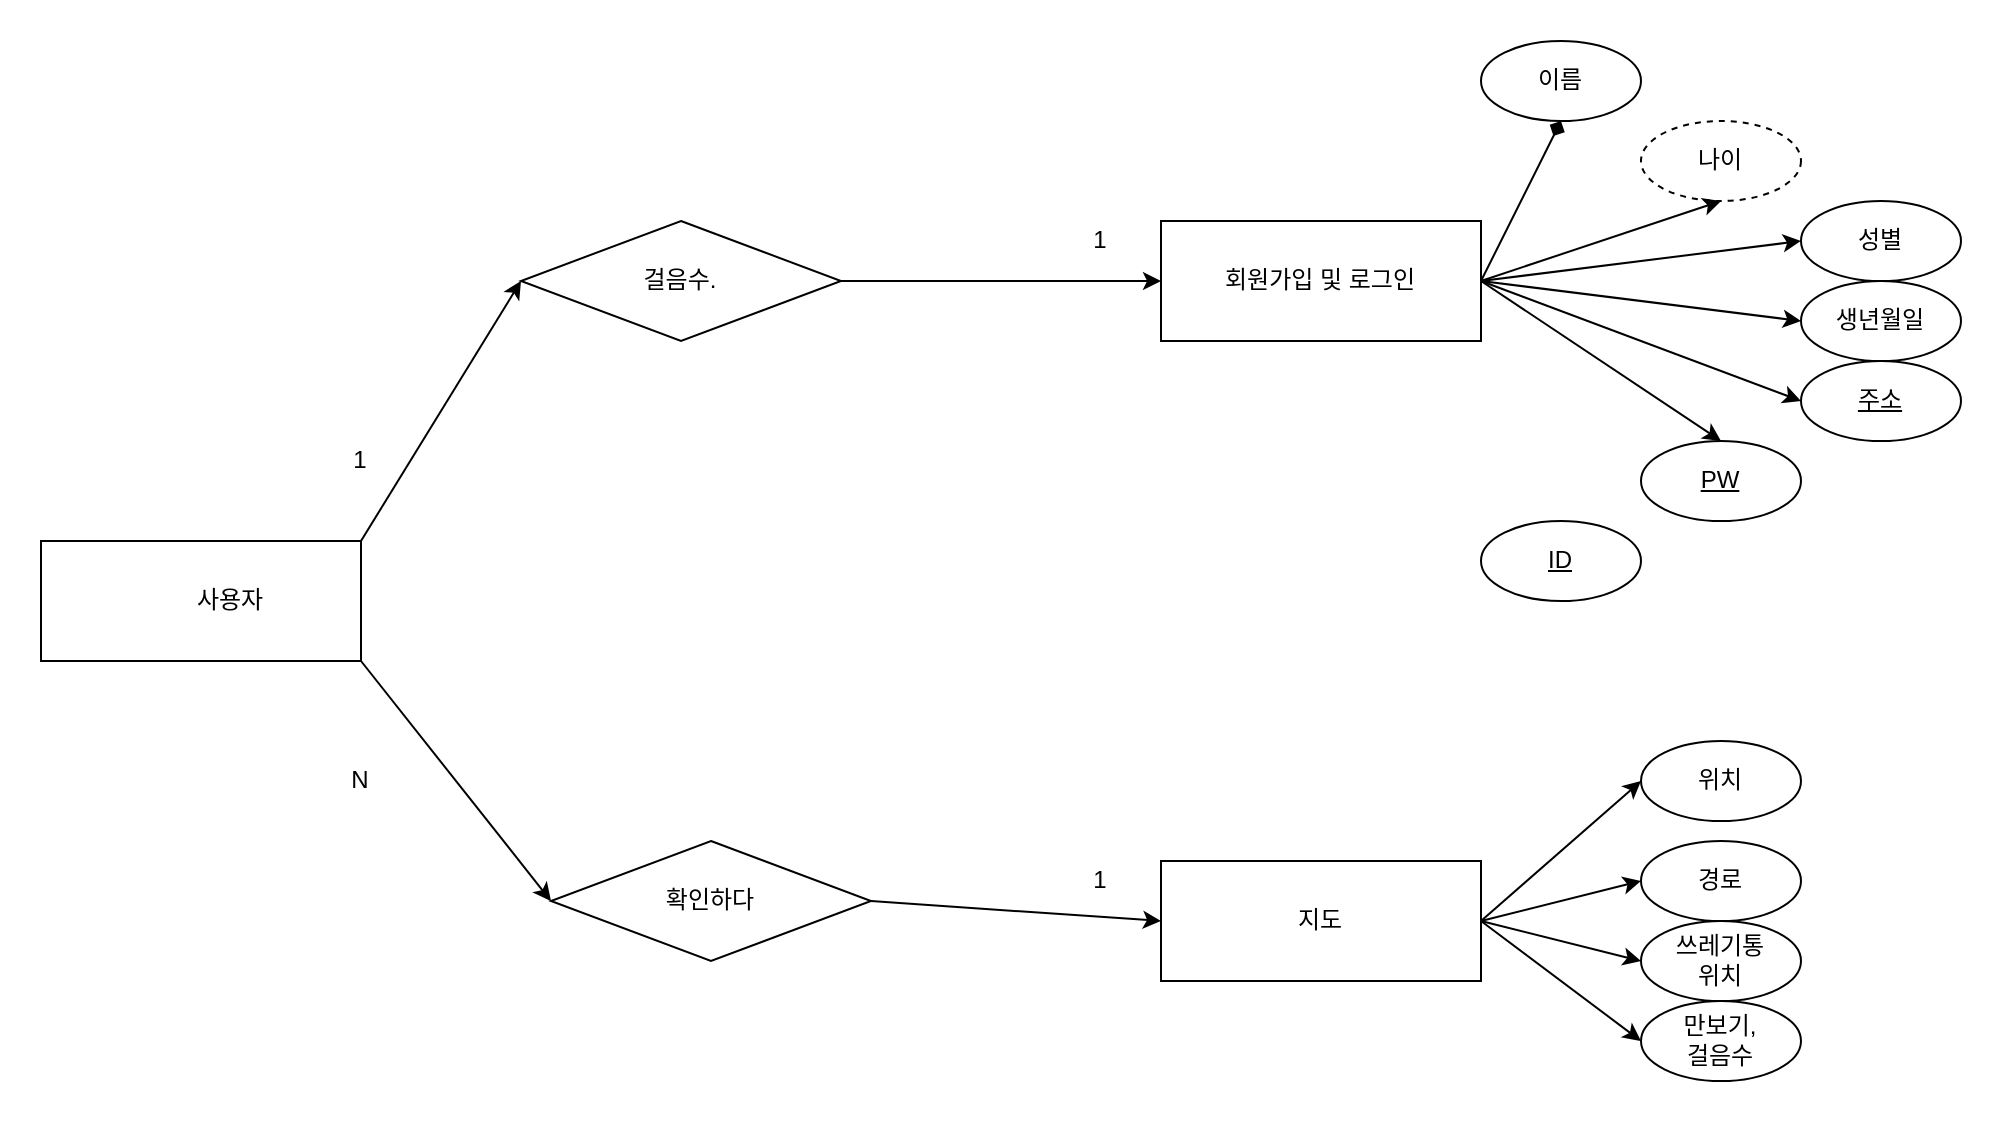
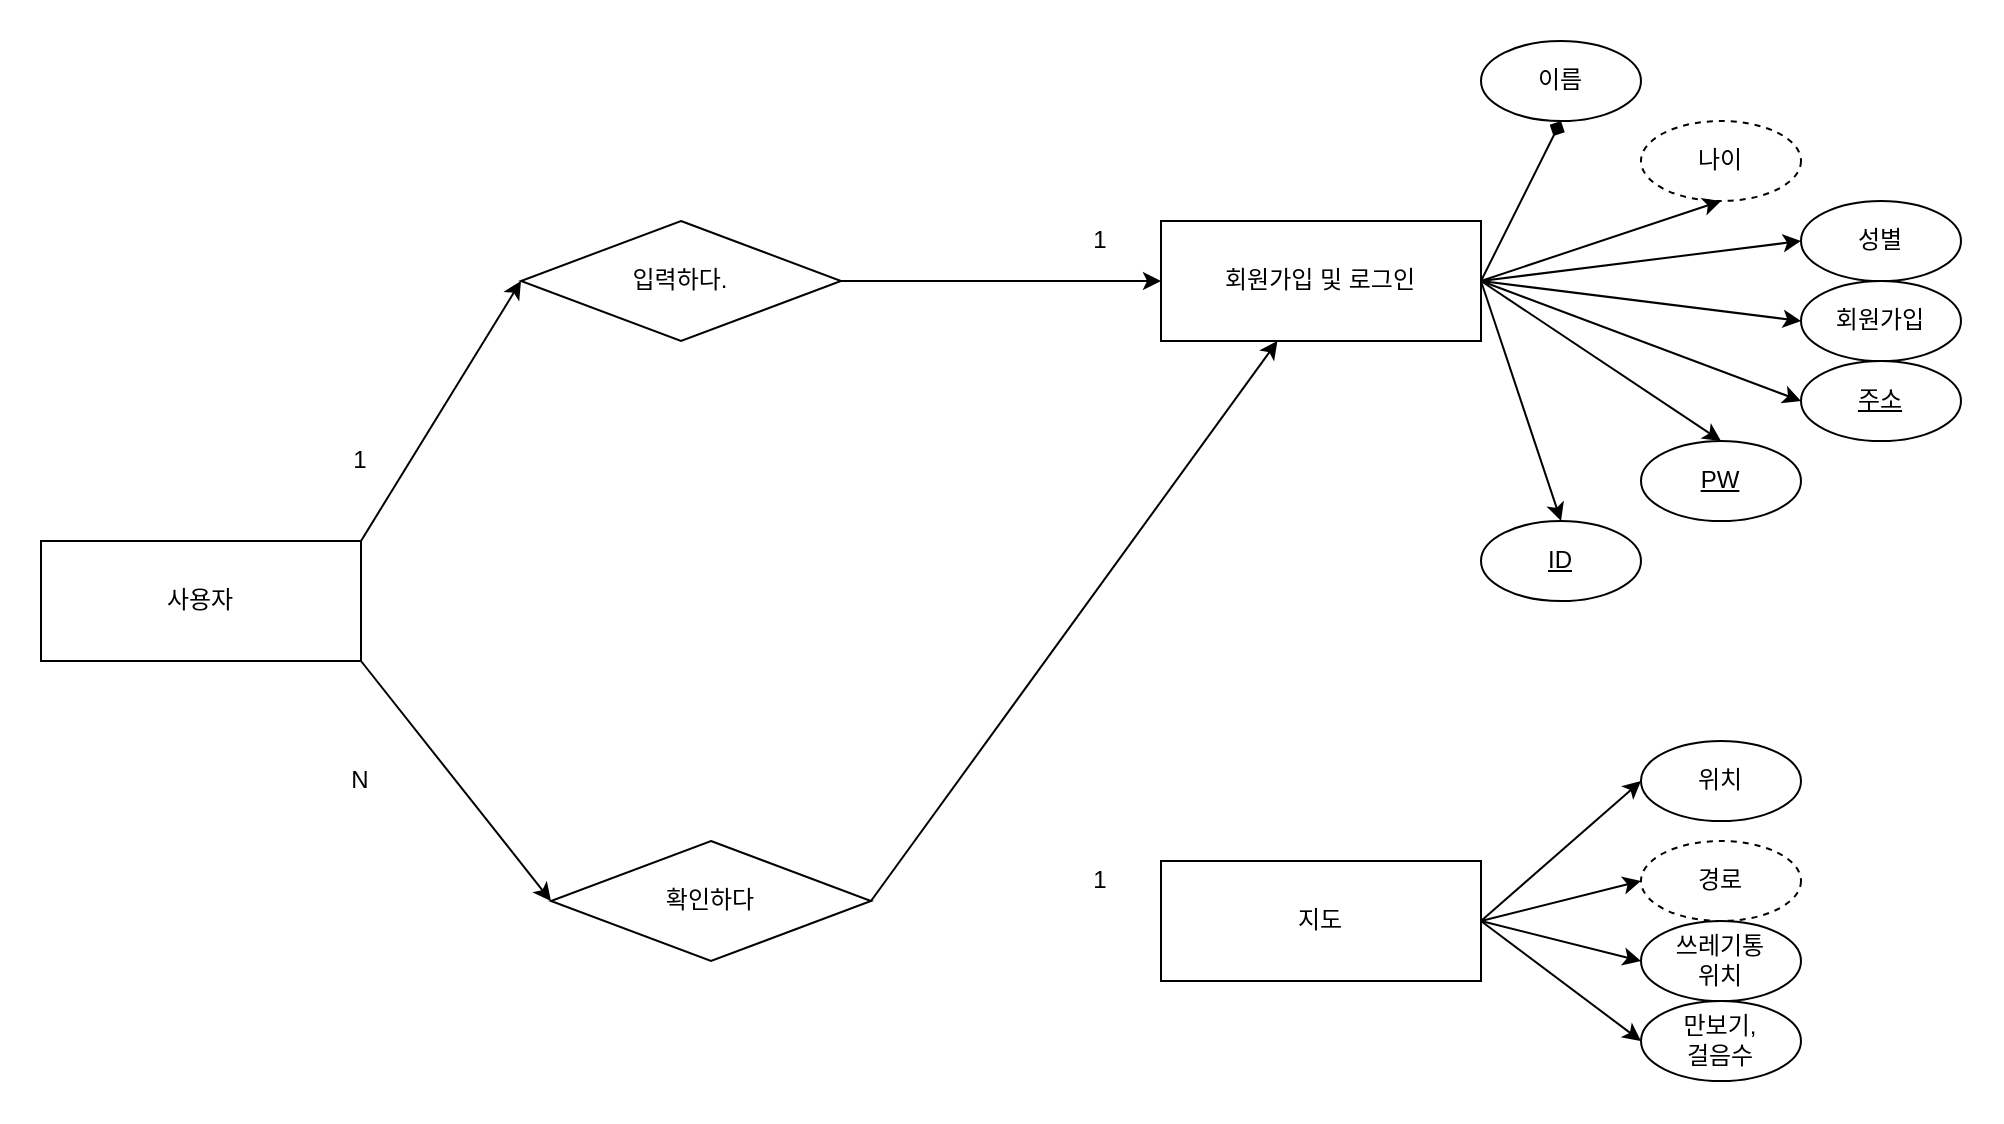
(681, 281) -> (681, 281)
(1881, 321) -> (1881, 321)
none -> (1520, 397)
(231, 601) -> (201, 601)
(1721, 881) -> (1721, 881)
(1009, 911) -> (1070, 627)
